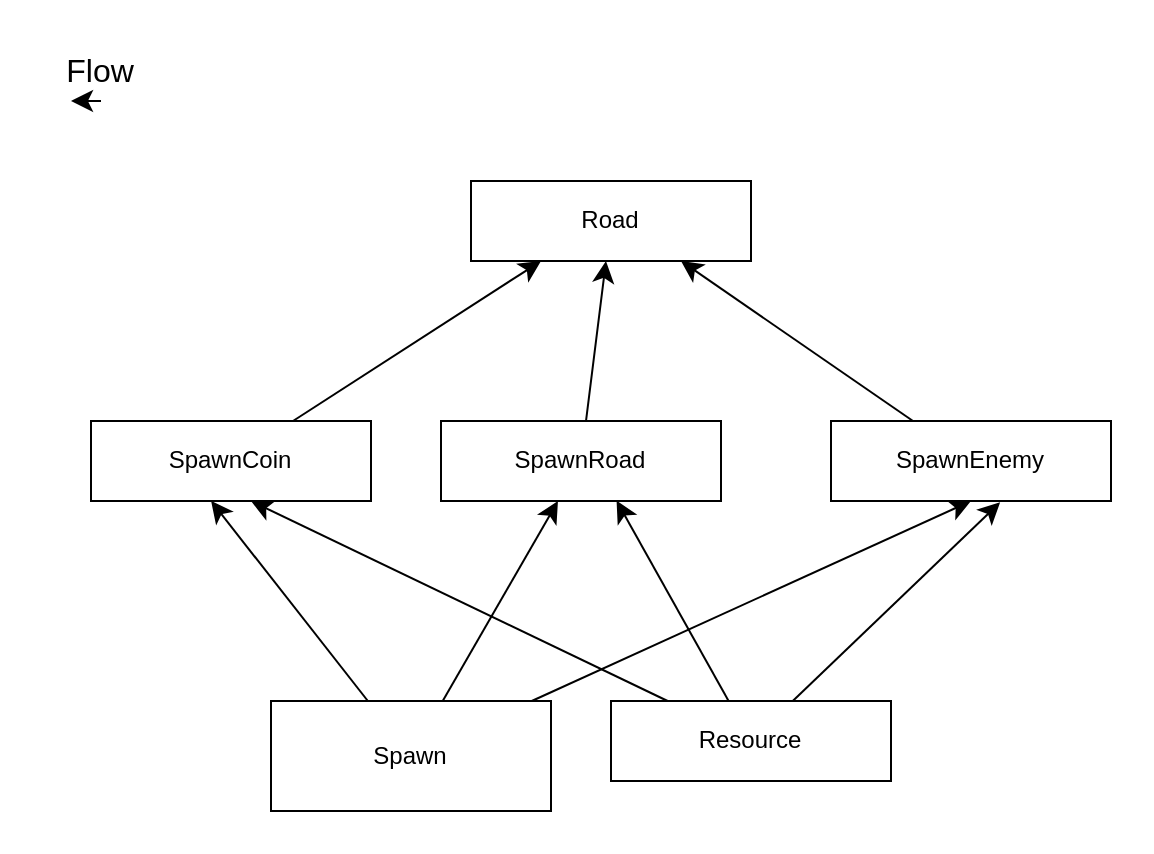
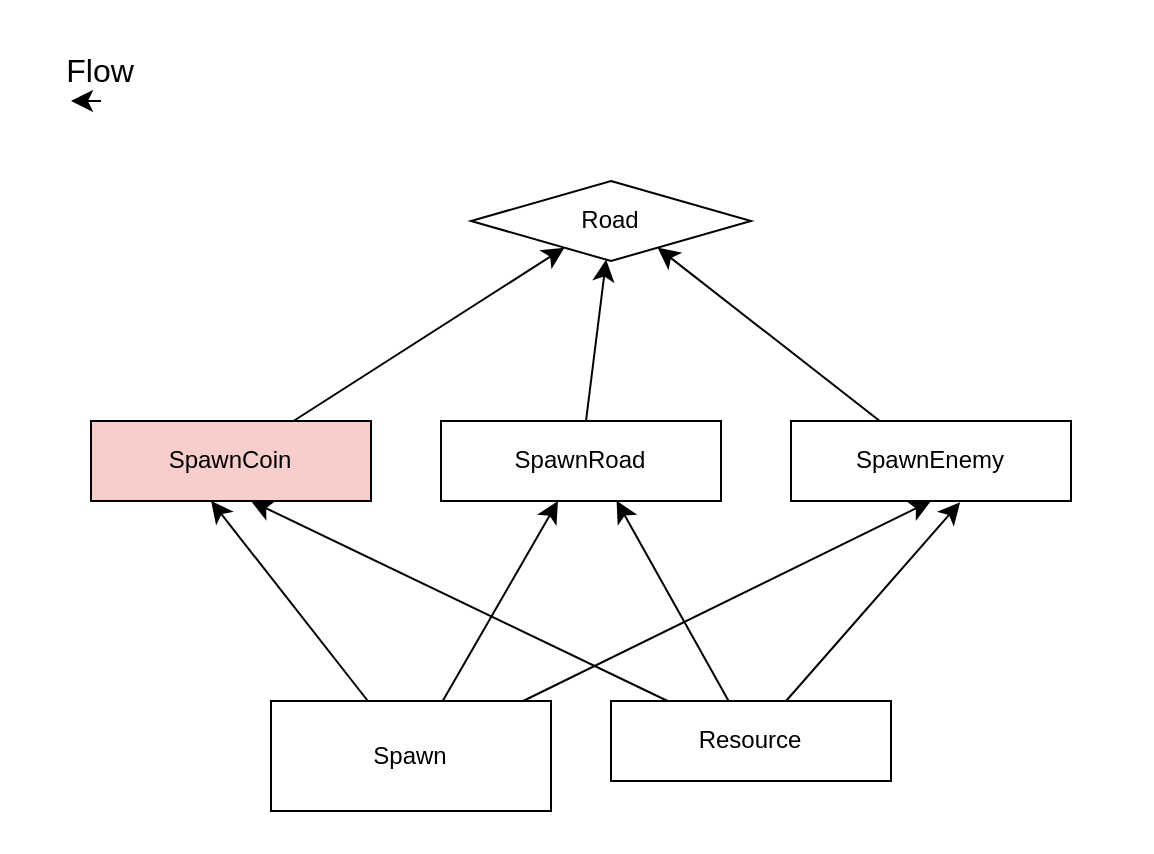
(611, 221) -> (611, 221)
(231, 461) -> (231, 461)
(971, 461) -> (931, 461)
